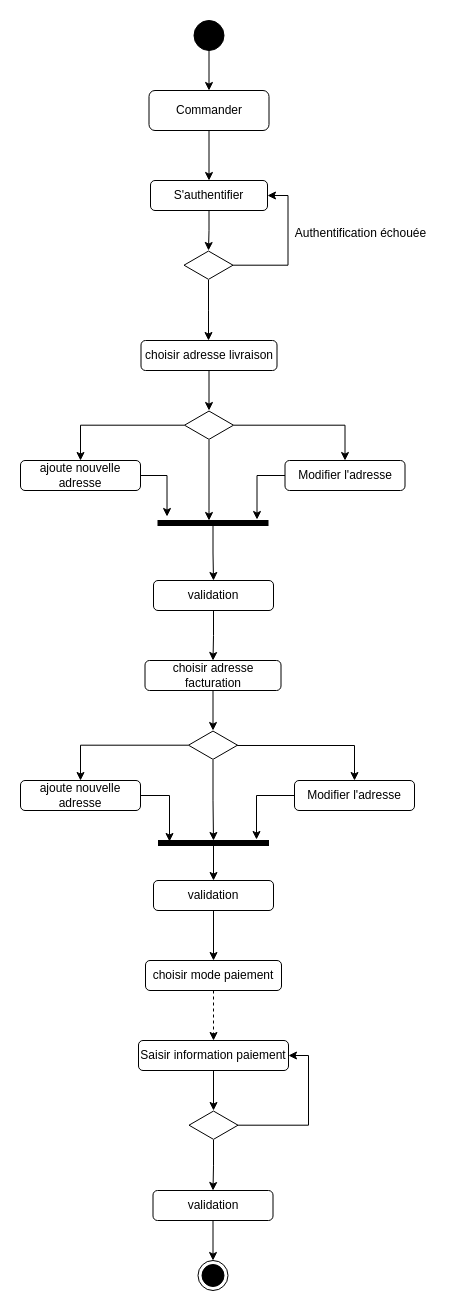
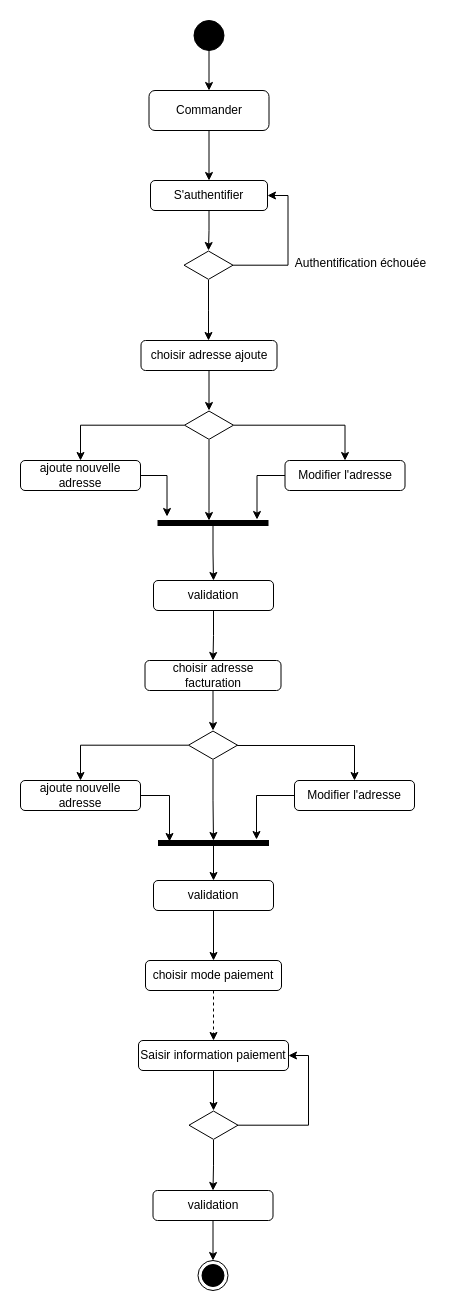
(360, 234) -> (360, 264)
(210, 356) -> (210, 356)
